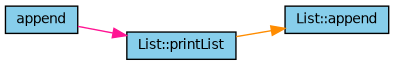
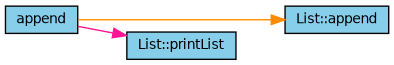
(254, 34) -> (175, 20)
